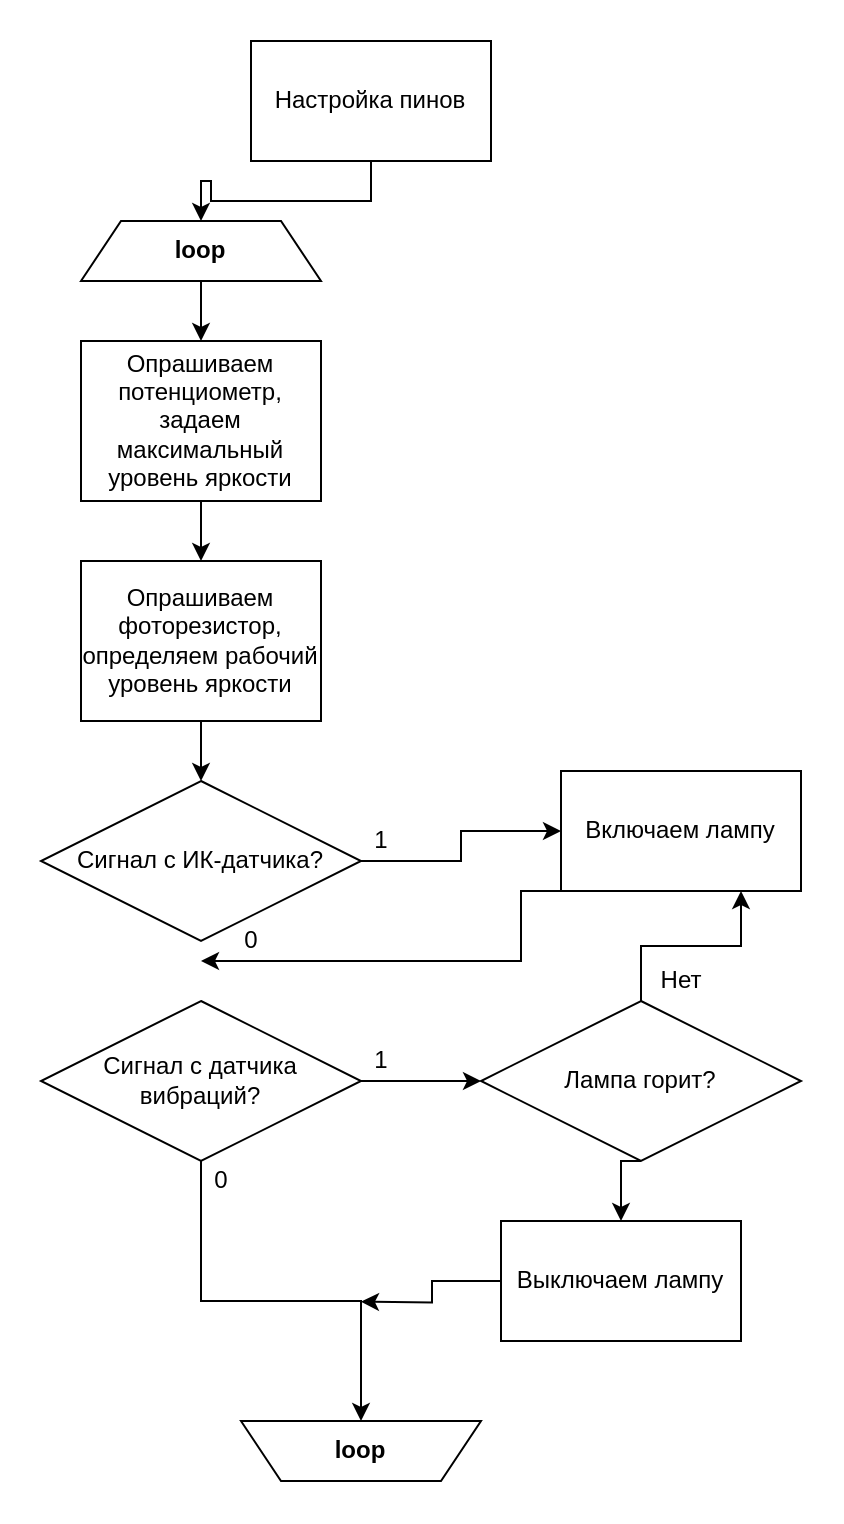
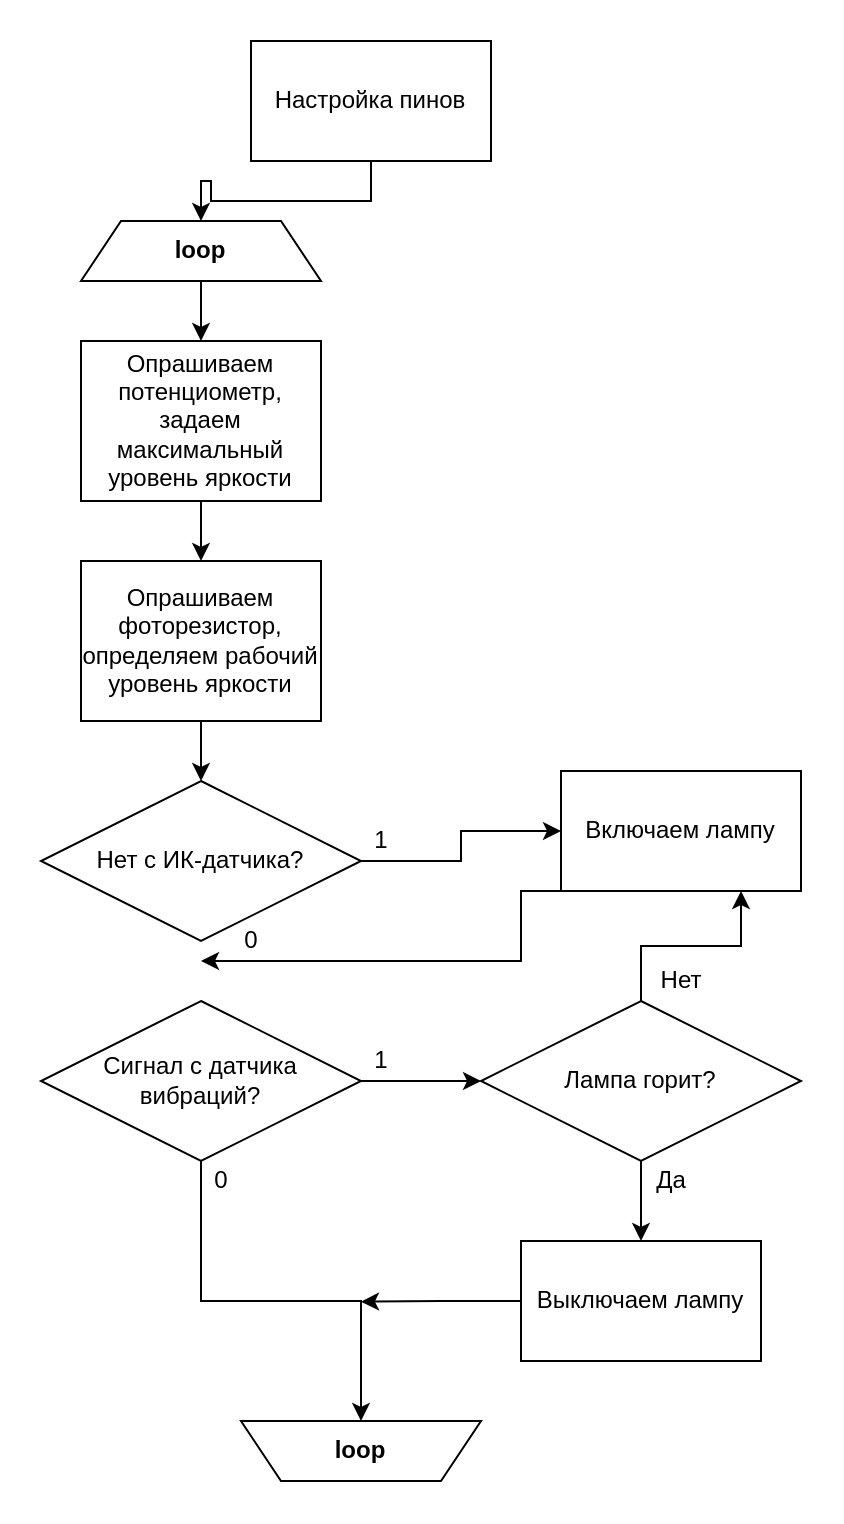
(201, 861) -> (201, 861)
none -> (671, 1181)
(621, 1281) -> (641, 1301)
